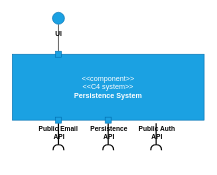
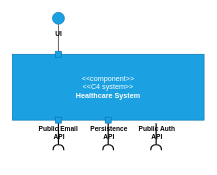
(108, 87) -> (108, 87)
